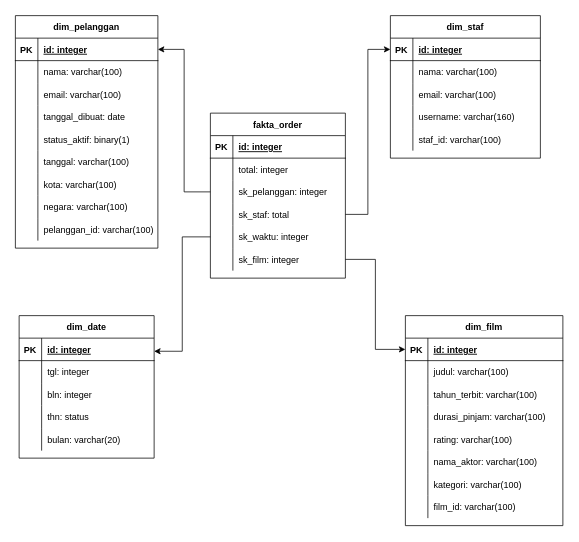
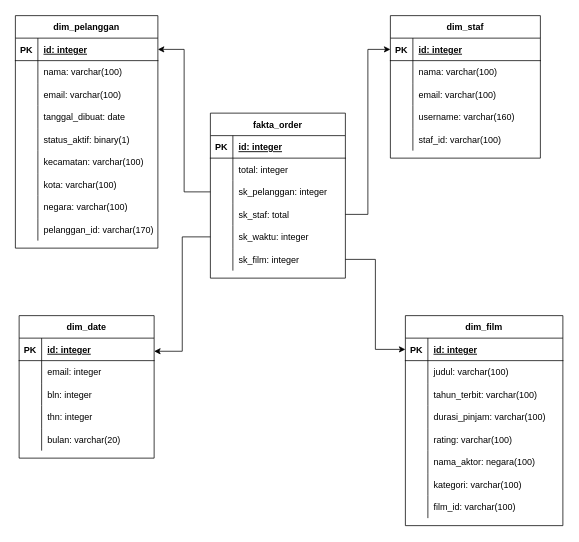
(93, 162) -> (99, 162)
(104, 230) -> (104, 230)
(73, 372) -> (77, 372)
(73, 417) -> (74, 417)
(492, 462) -> (489, 462)
